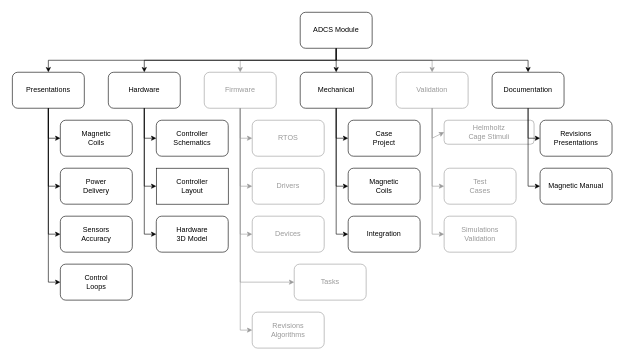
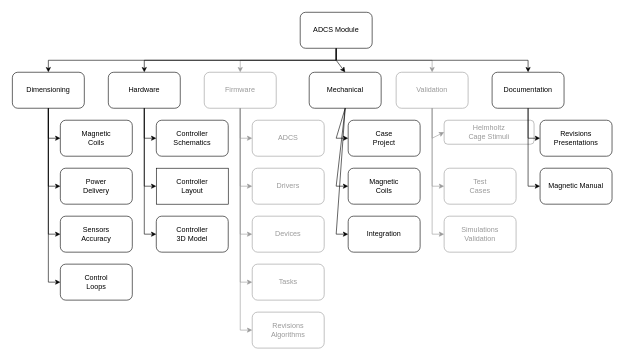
(48, 90) -> (48, 90)
(336, 90) -> (345, 90)
(288, 138) -> (288, 138)
(192, 234) -> (192, 234)
(330, 282) -> (288, 282)
